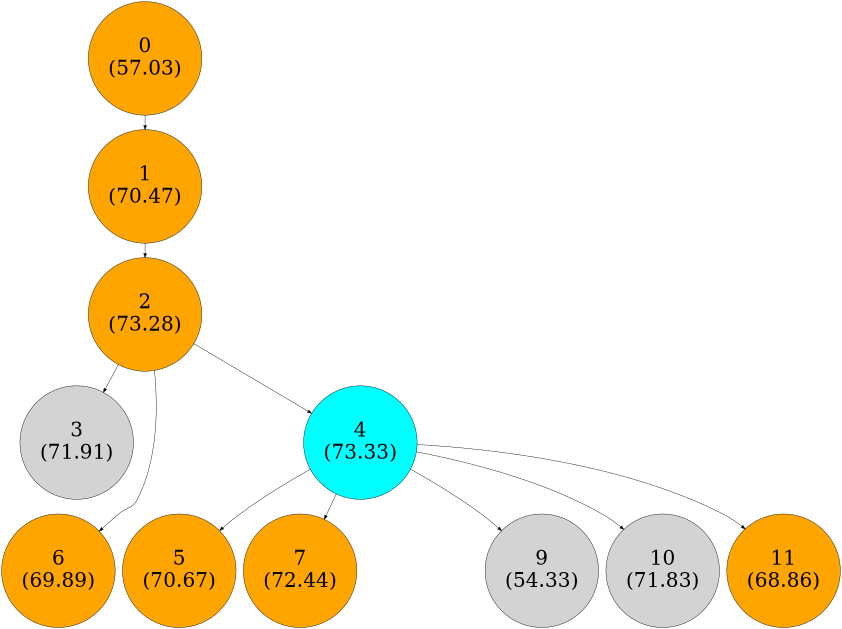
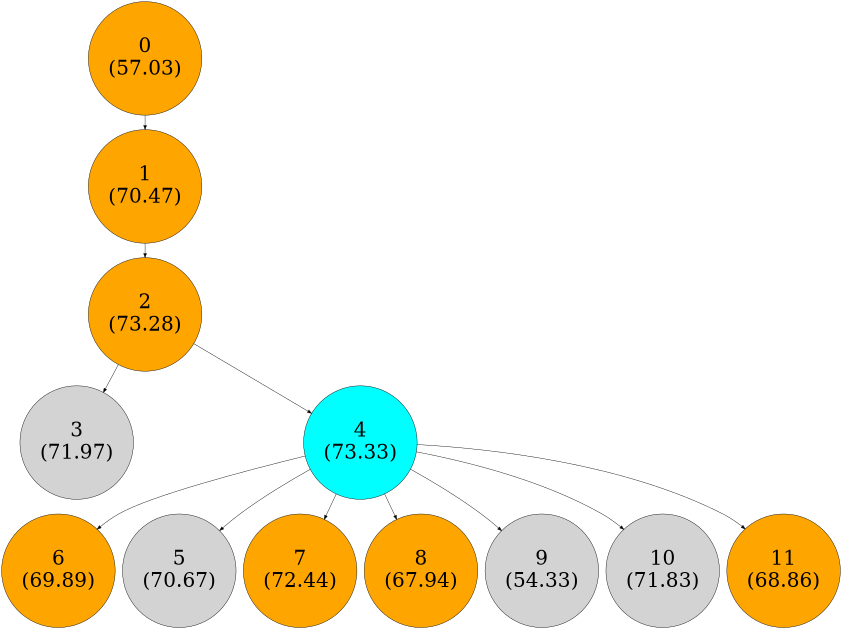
(77, 443) -> (77, 443)
(151, 459) -> (200, 484)
(179, 571) -> (179, 571)
none -> (421, 571)
